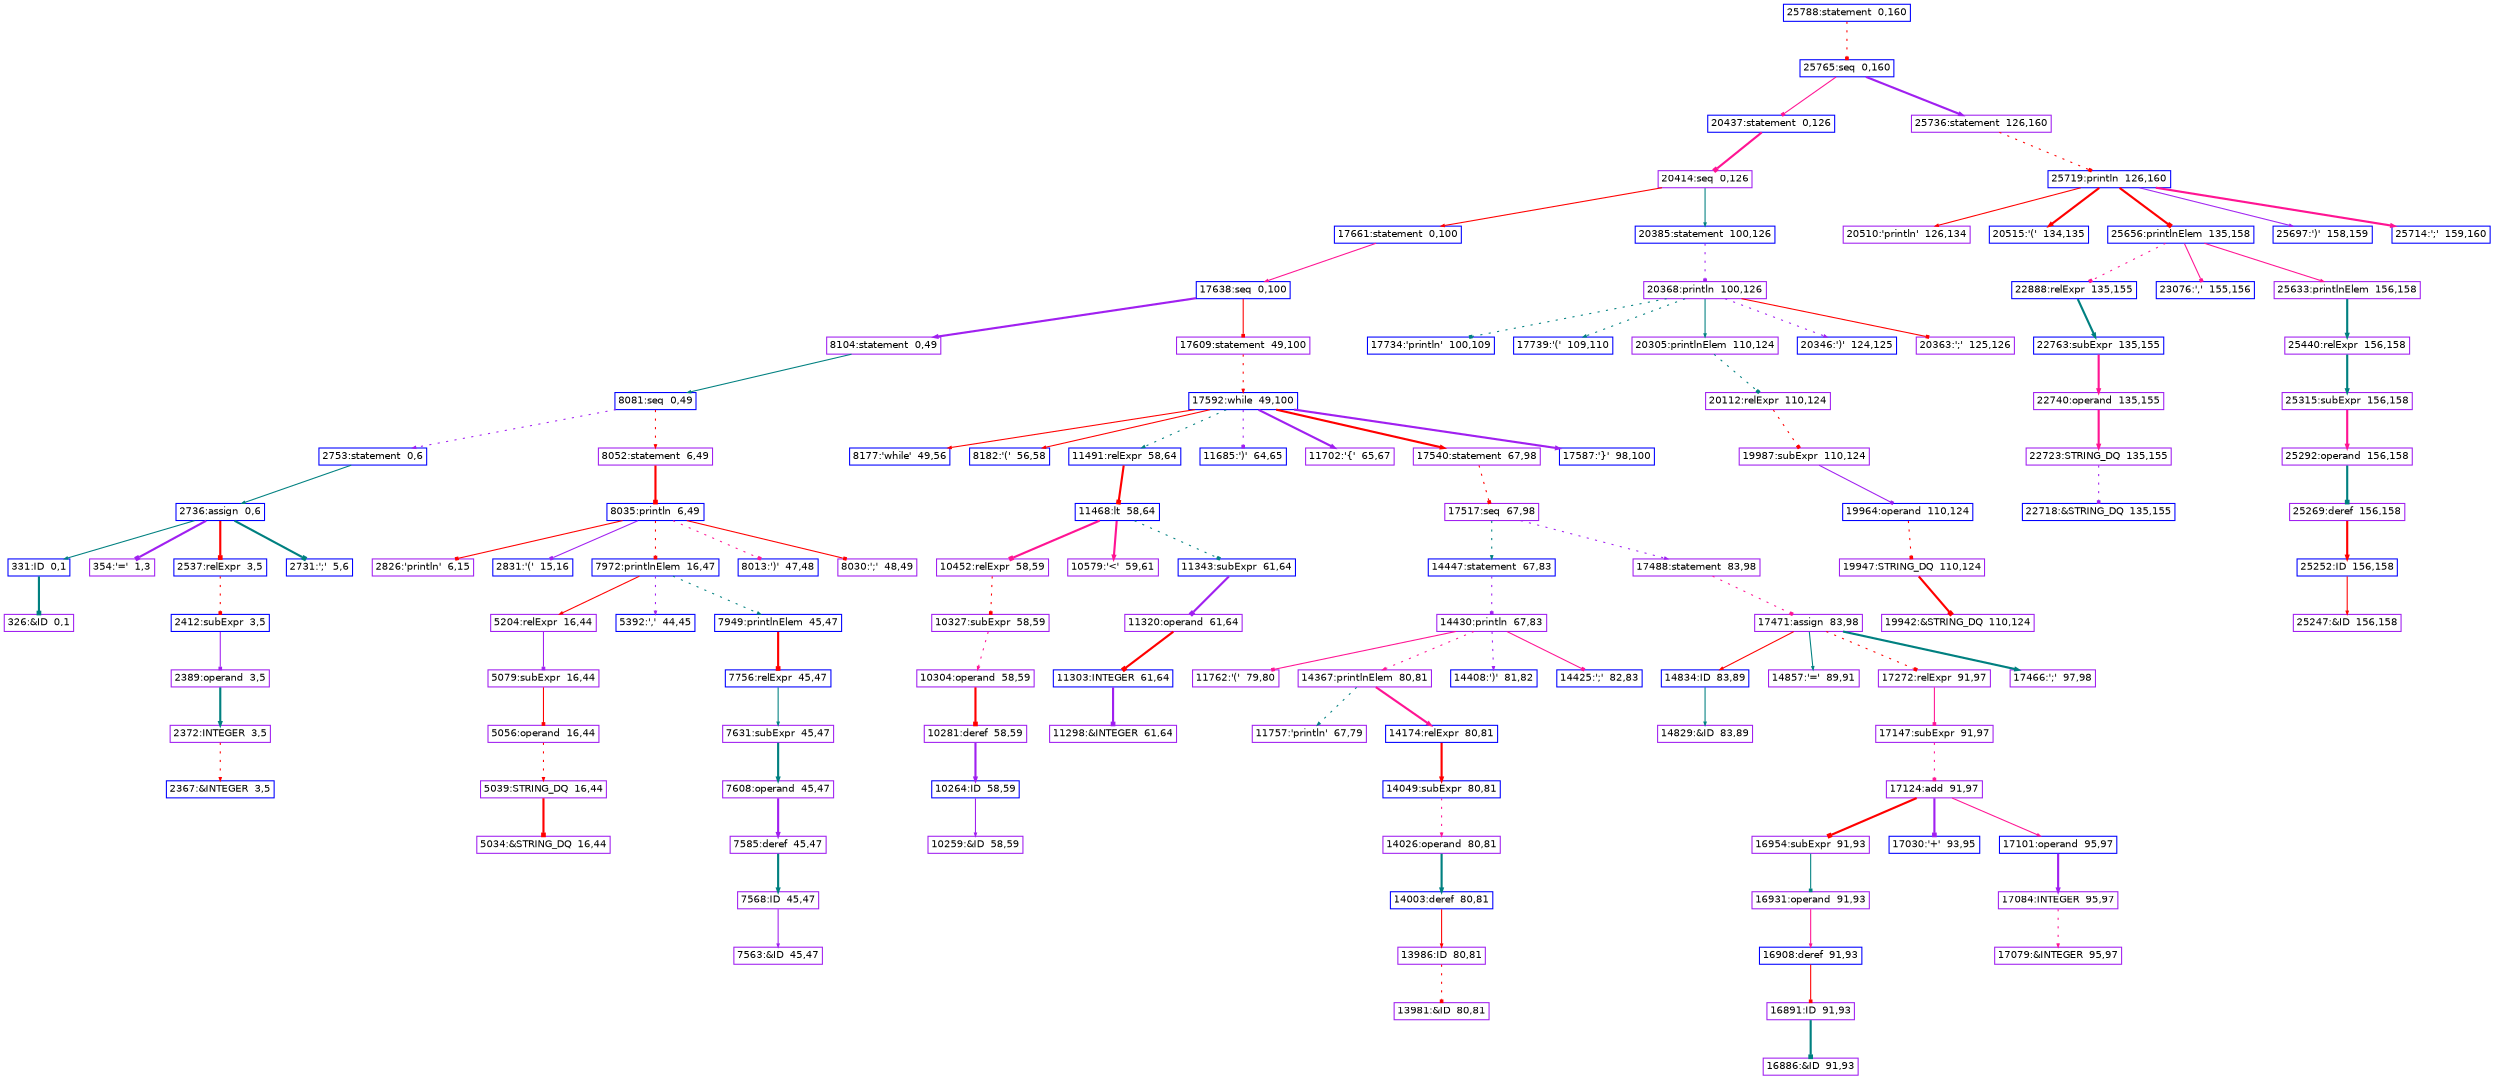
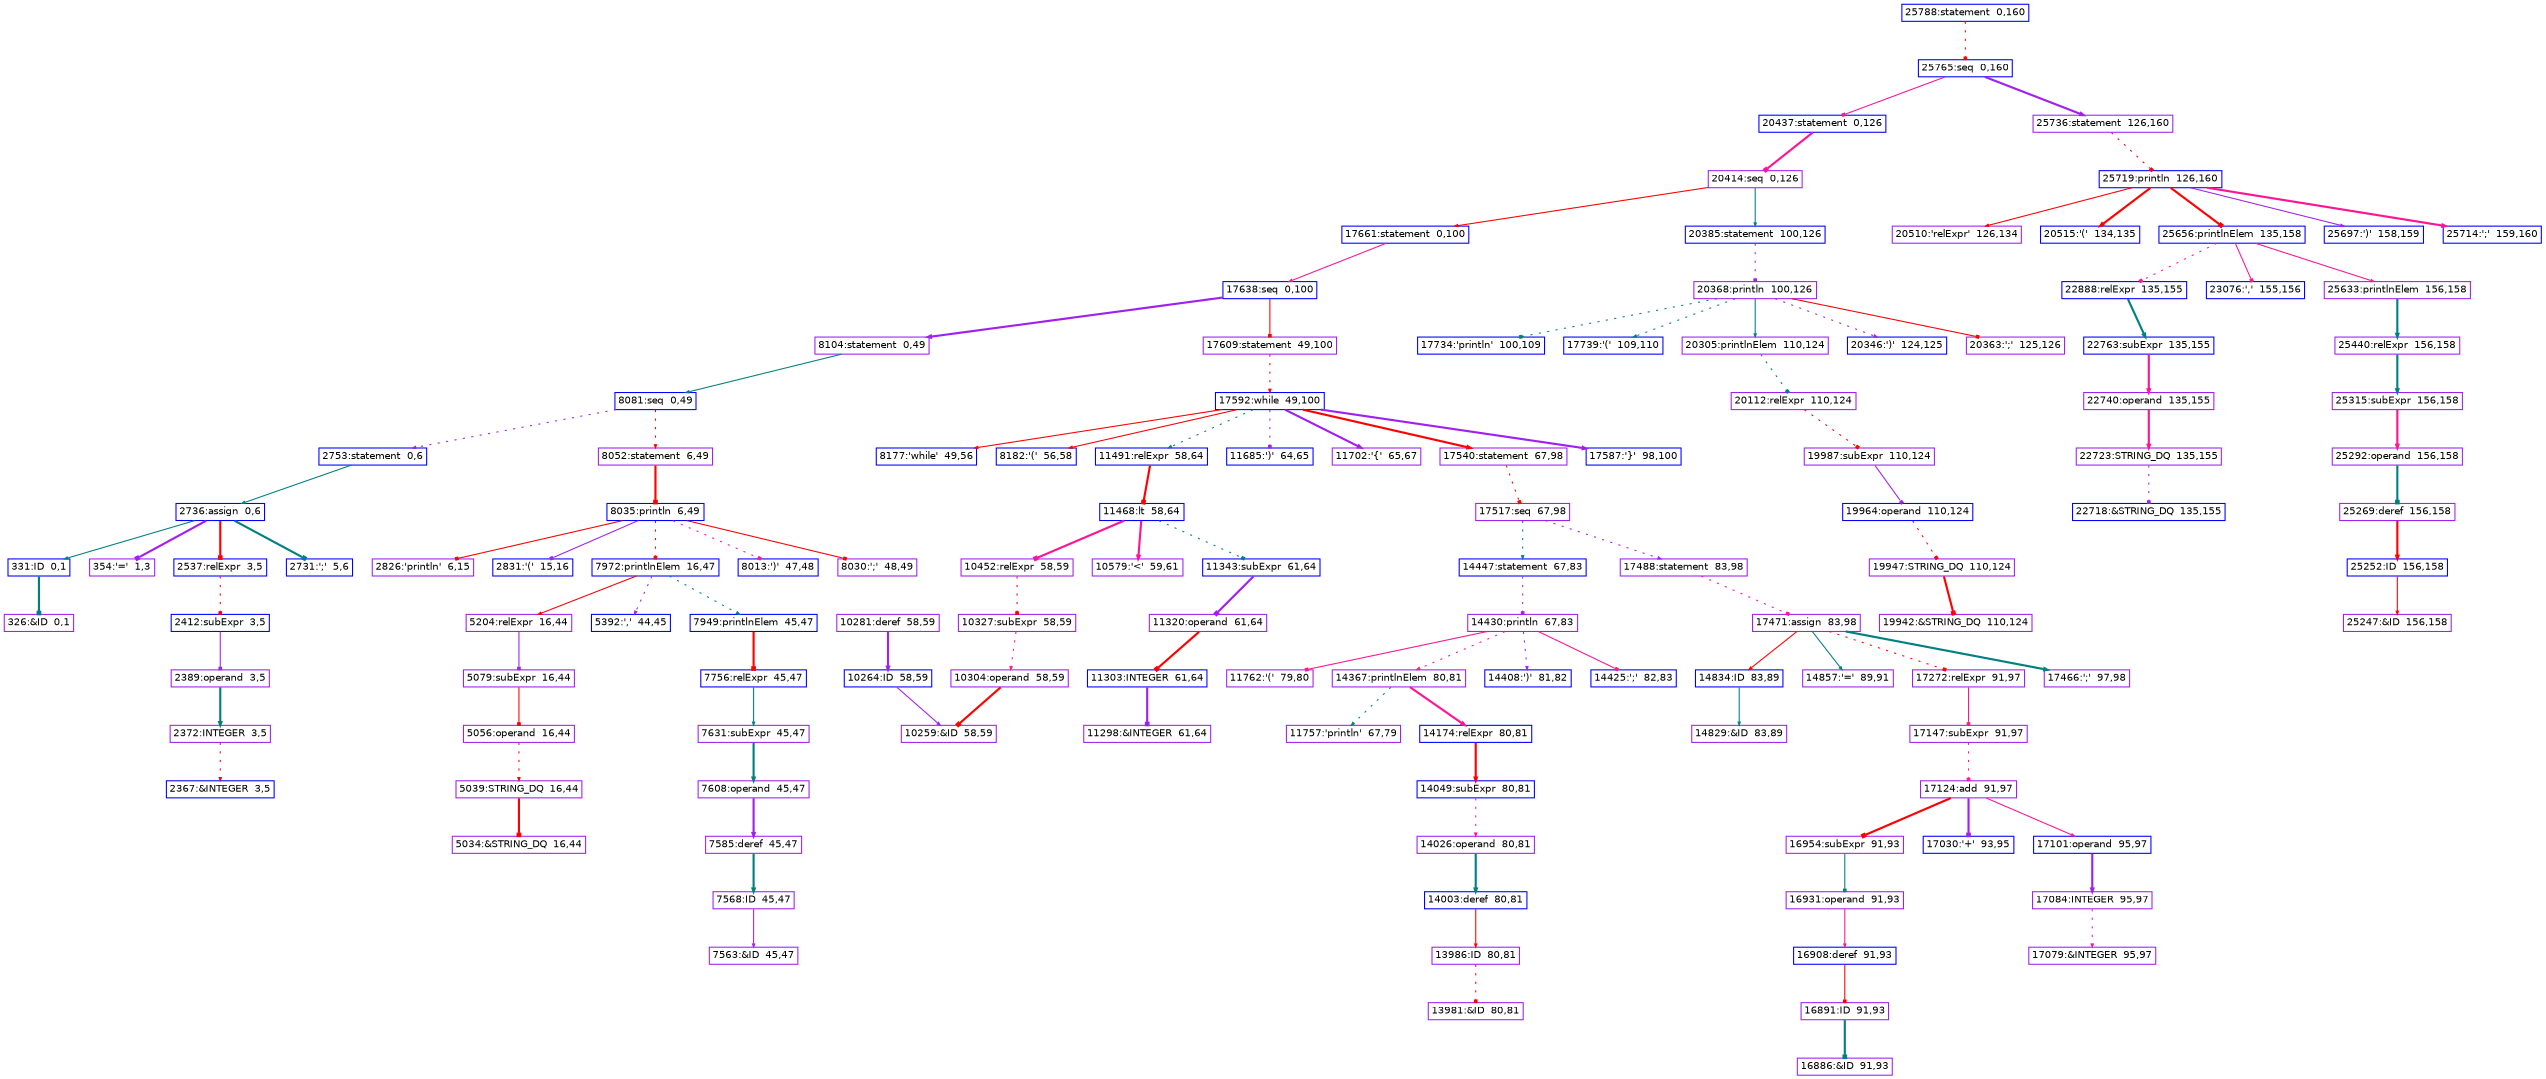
(1907, 235) -> (1957, 235)
(975, 705) -> (980, 705)
